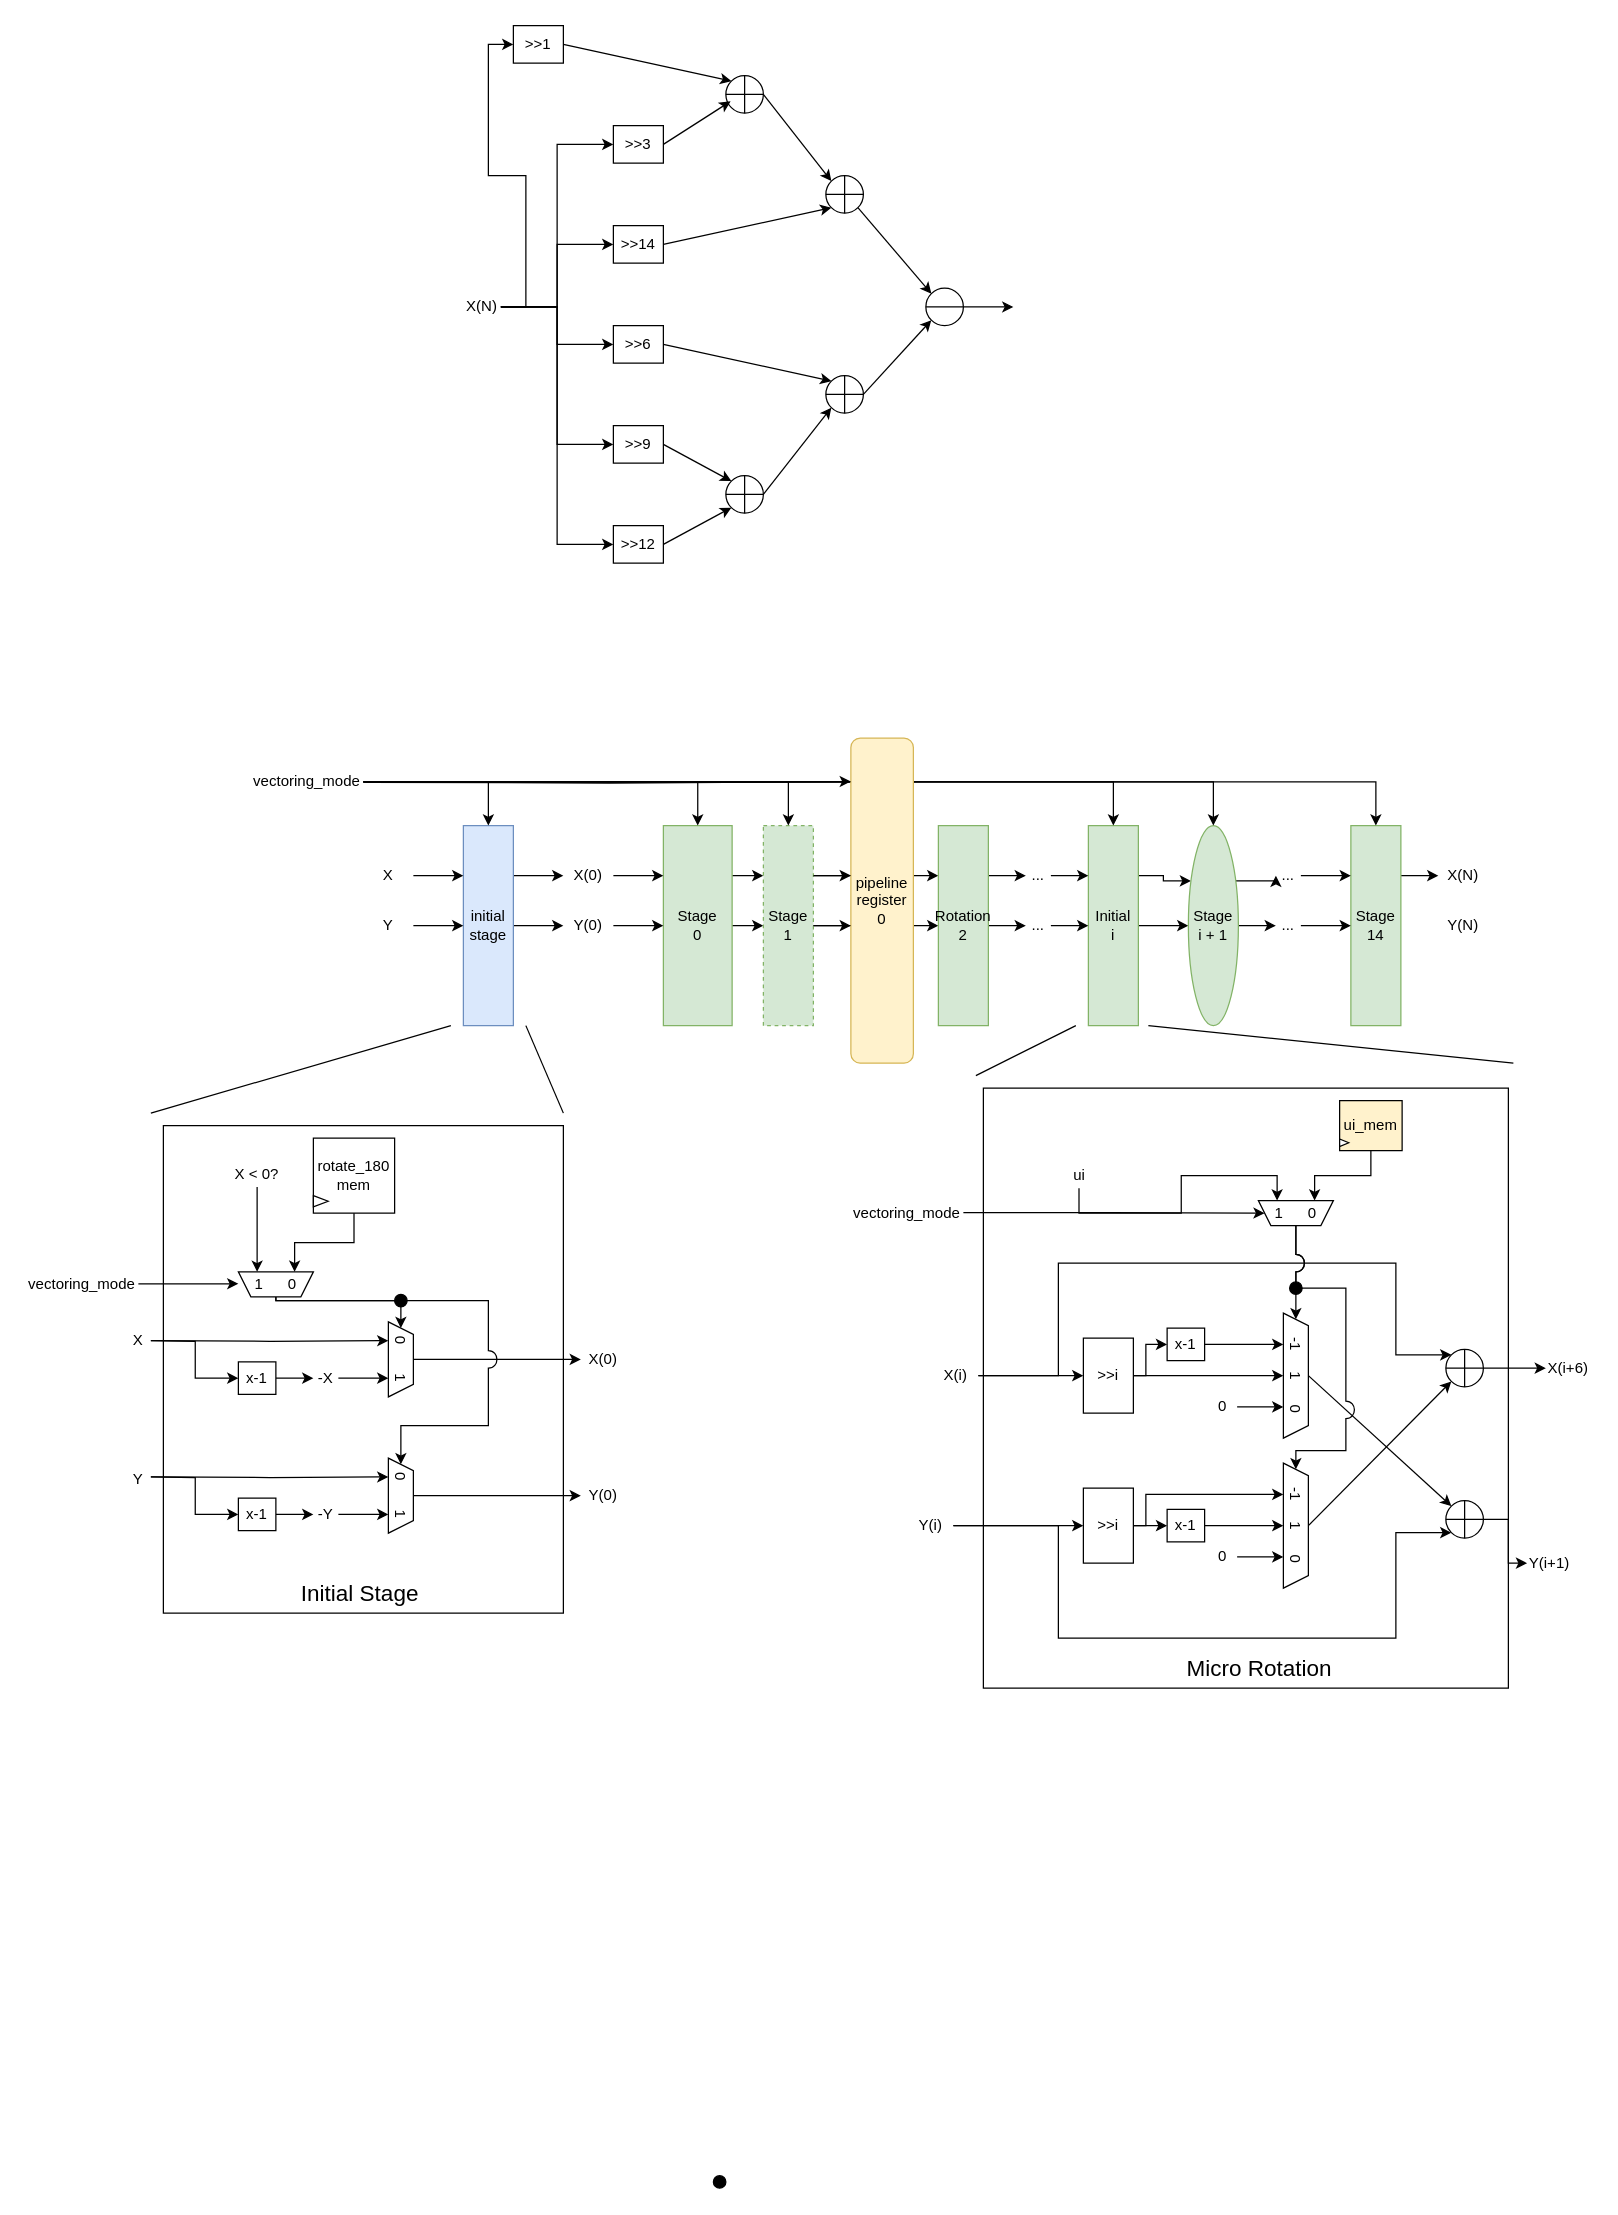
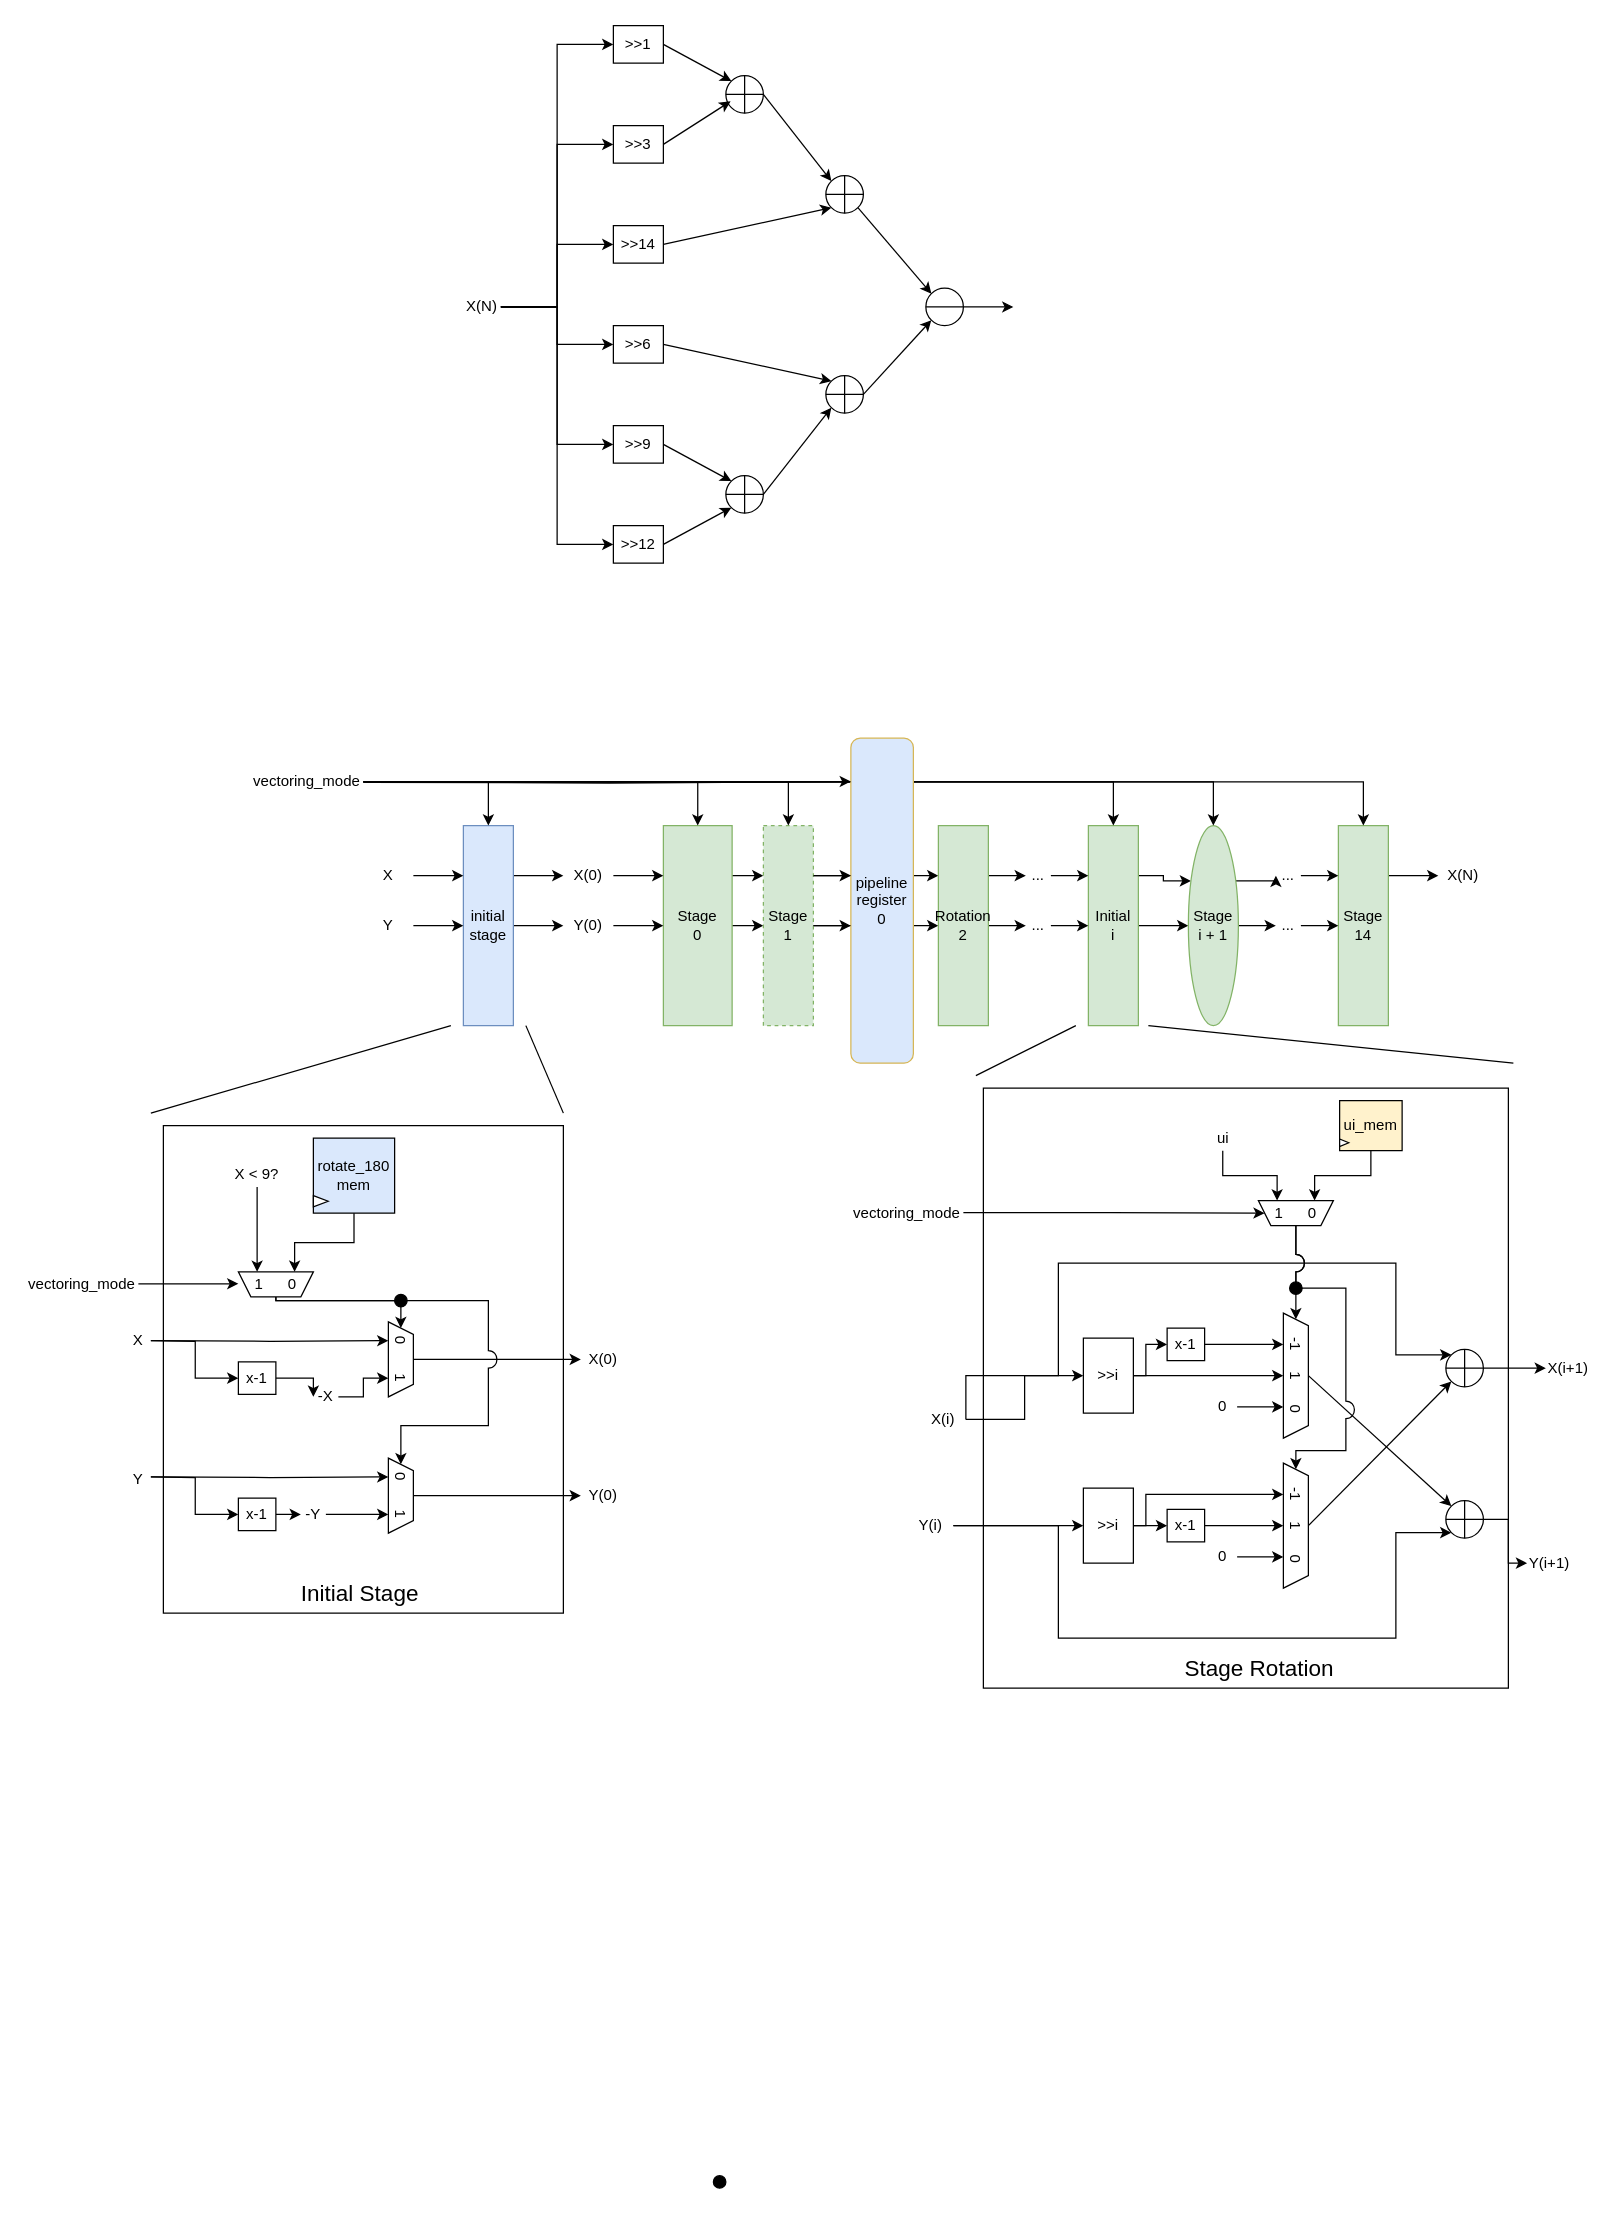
(538, 44) -> (638, 44)
(882, 901) -> (882, 901)
(1376, 926) -> (1363, 926)
(1463, 926) -> none
(257, 1174) -> (257, 1174)
(354, 1176) -> (354, 1176)
(1079, 1176) -> (1223, 1138)
(1568, 1368) -> (1568, 1368)
(956, 1376) -> (943, 1419)
(326, 1378) -> (326, 1397)
(326, 1514) -> (313, 1514)
(1259, 1669) -> (1259, 1669)
